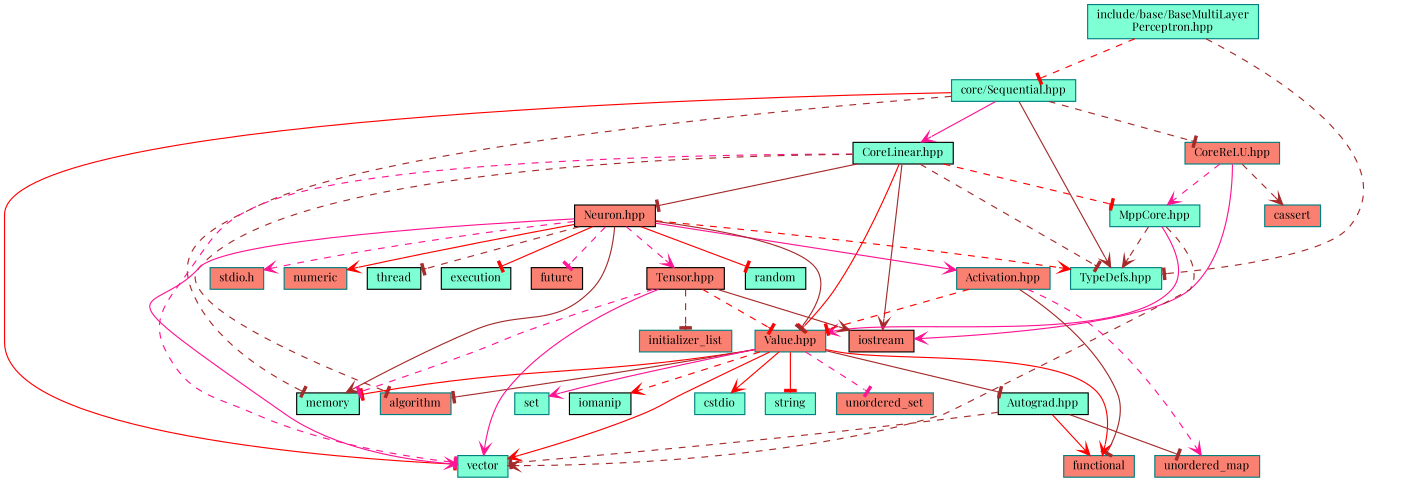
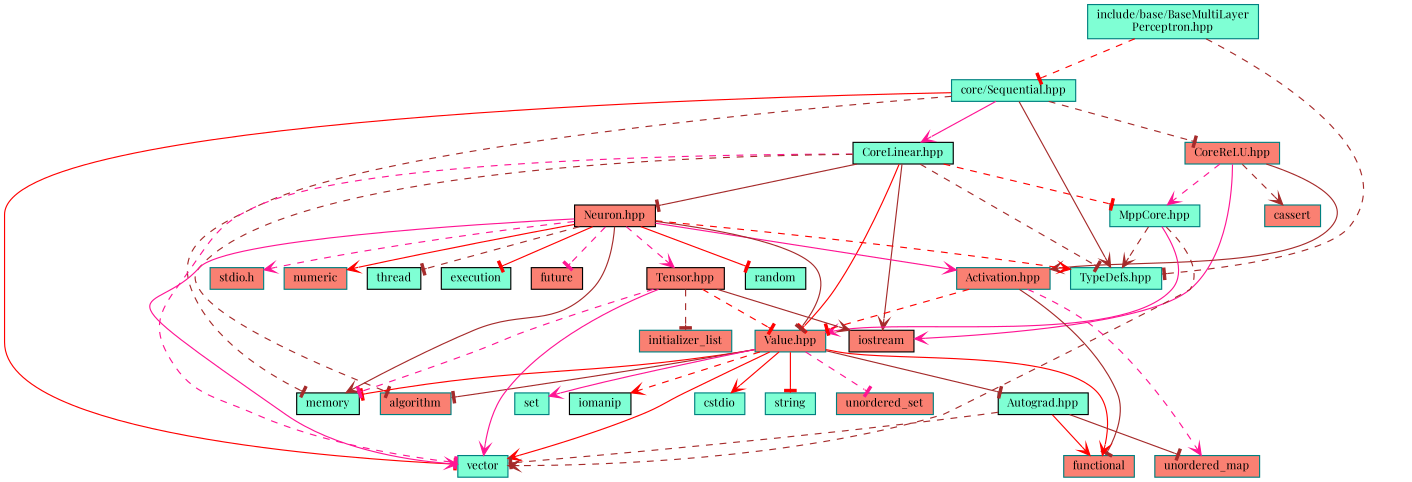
none -> (1233, 258)
